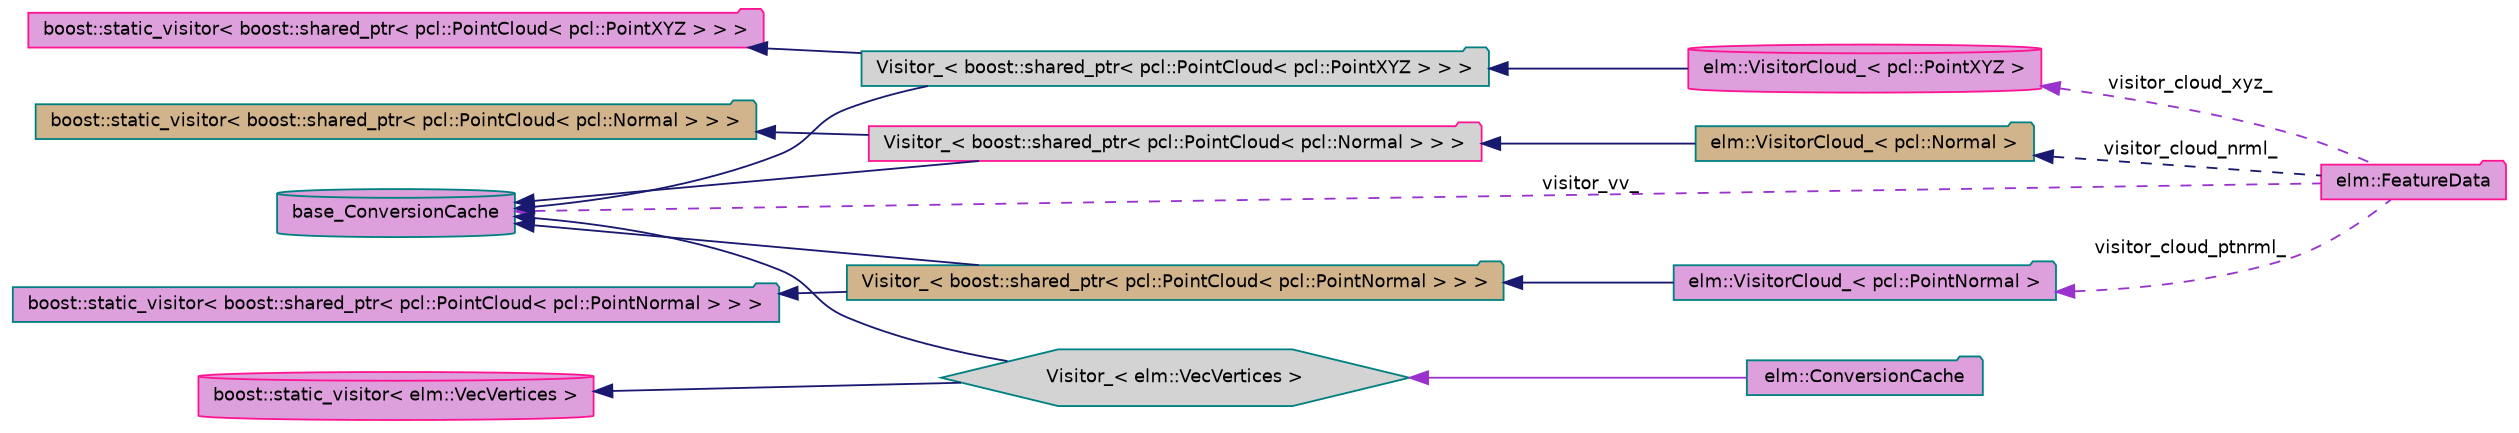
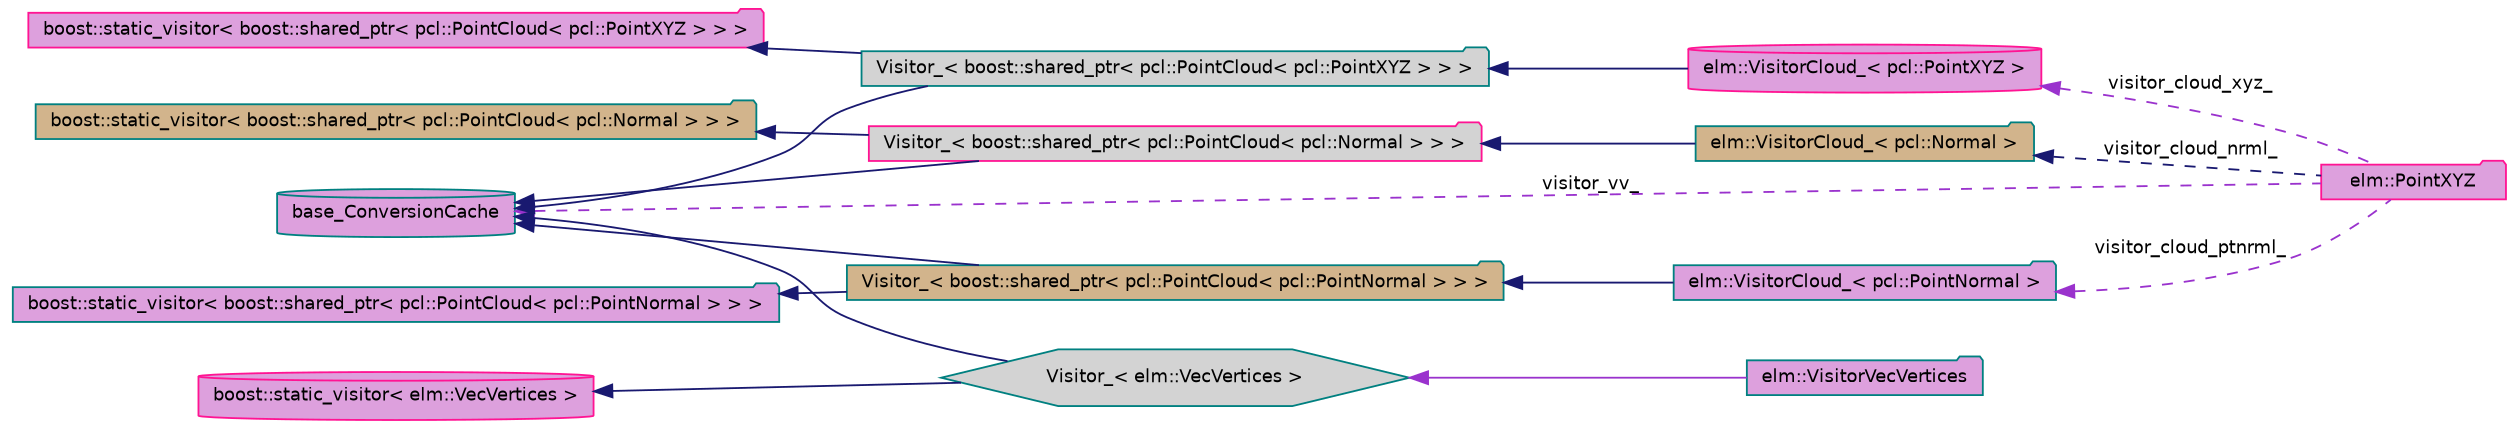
(2414, 182) -> (2414, 182)
(1865, 378) -> (1865, 378)
